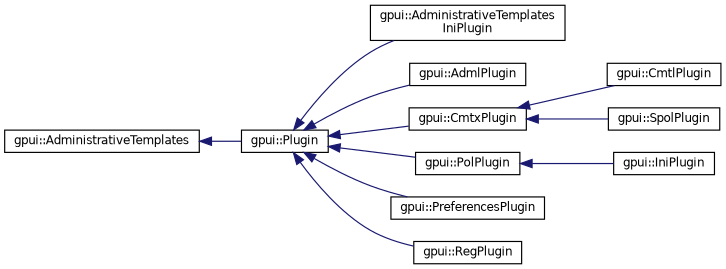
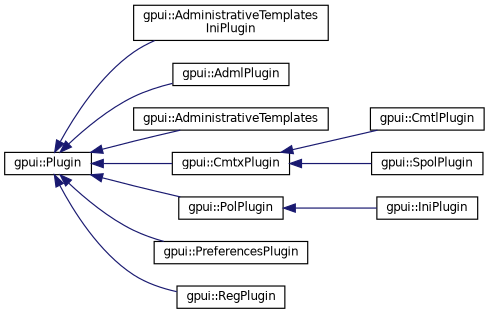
(226, 141) -> (141, 139)
